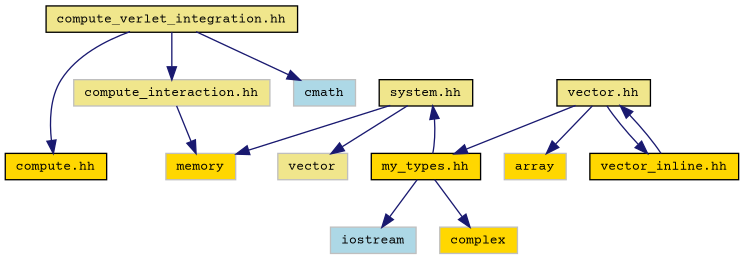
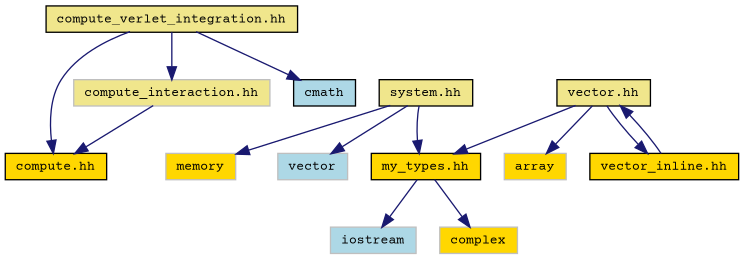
(325, 93) -> (325, 93)
(184, 124) -> (120, 126)
(435, 136) -> (417, 123)
(313, 167) -> (313, 167)
